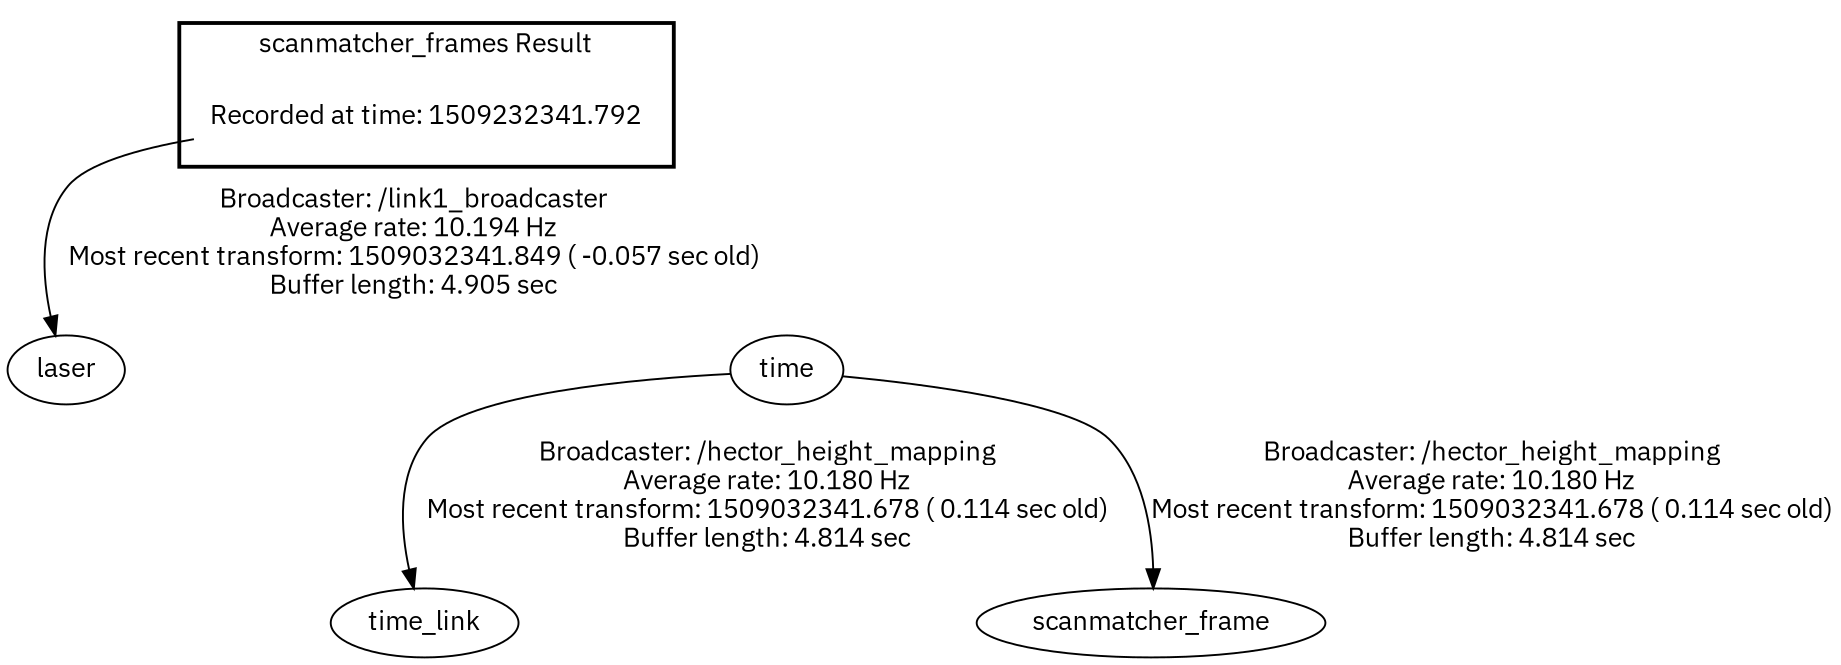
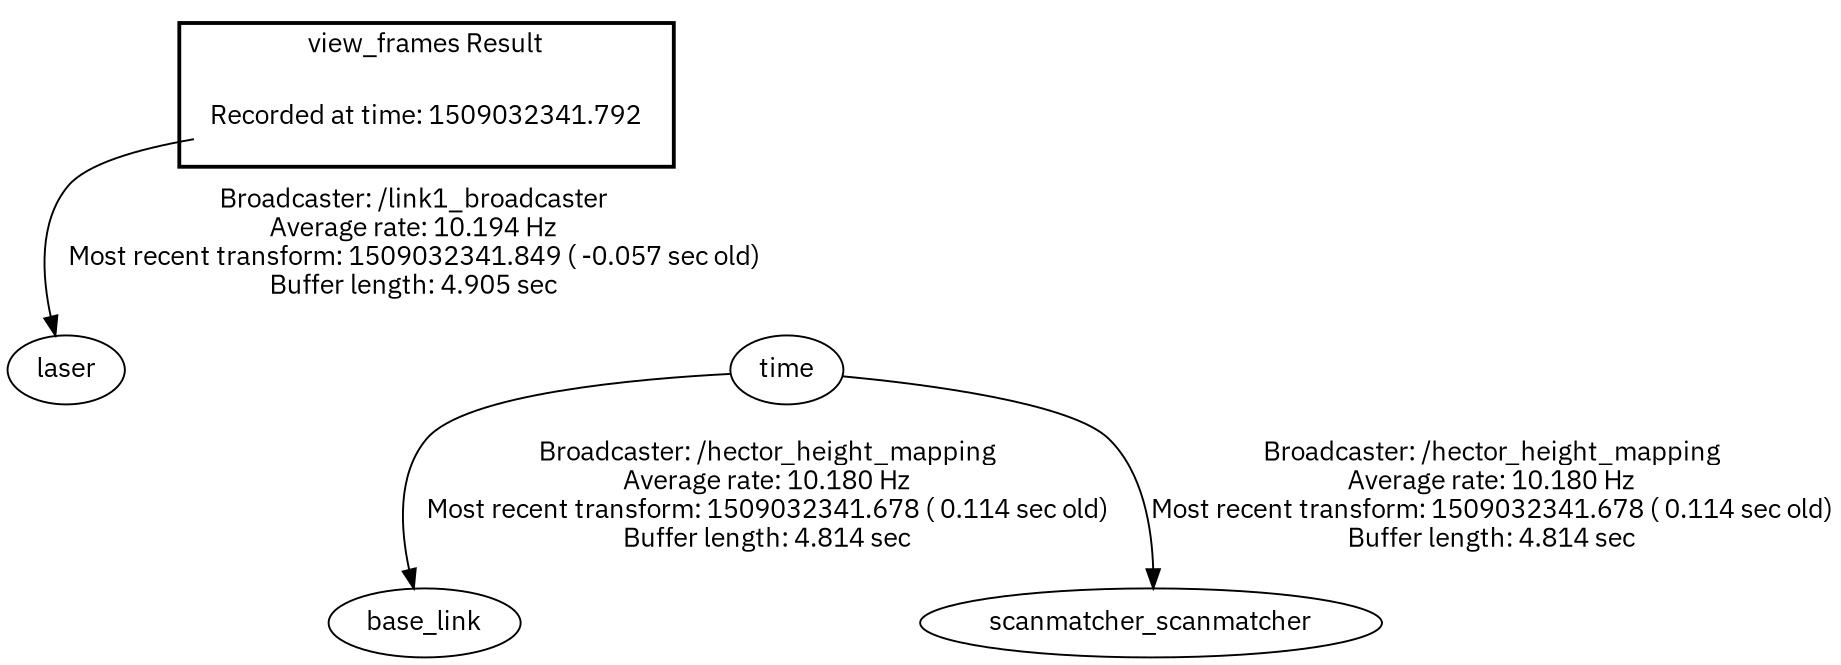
(427, 45) -> (427, 45)
(427, 117) -> (427, 117)
(425, 623) -> (425, 623)
(1151, 623) -> (1151, 623)
